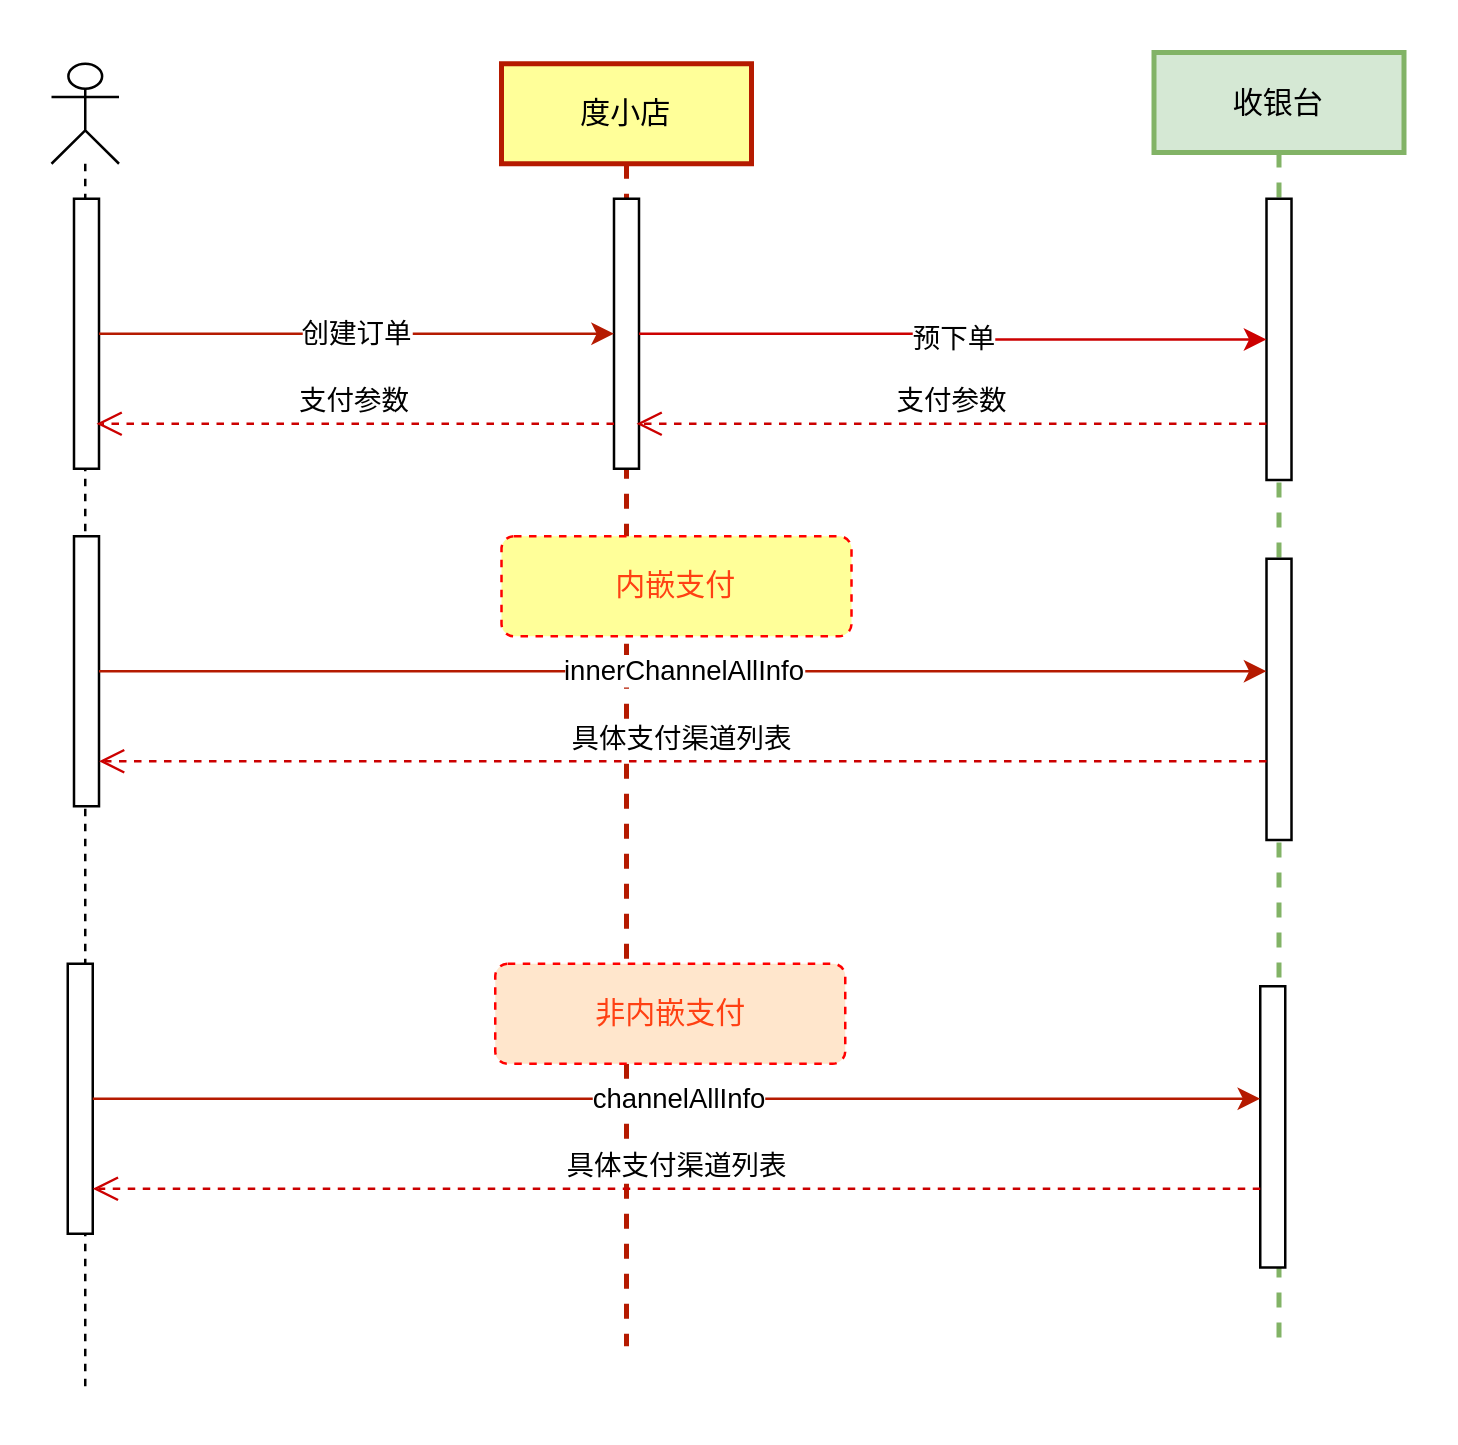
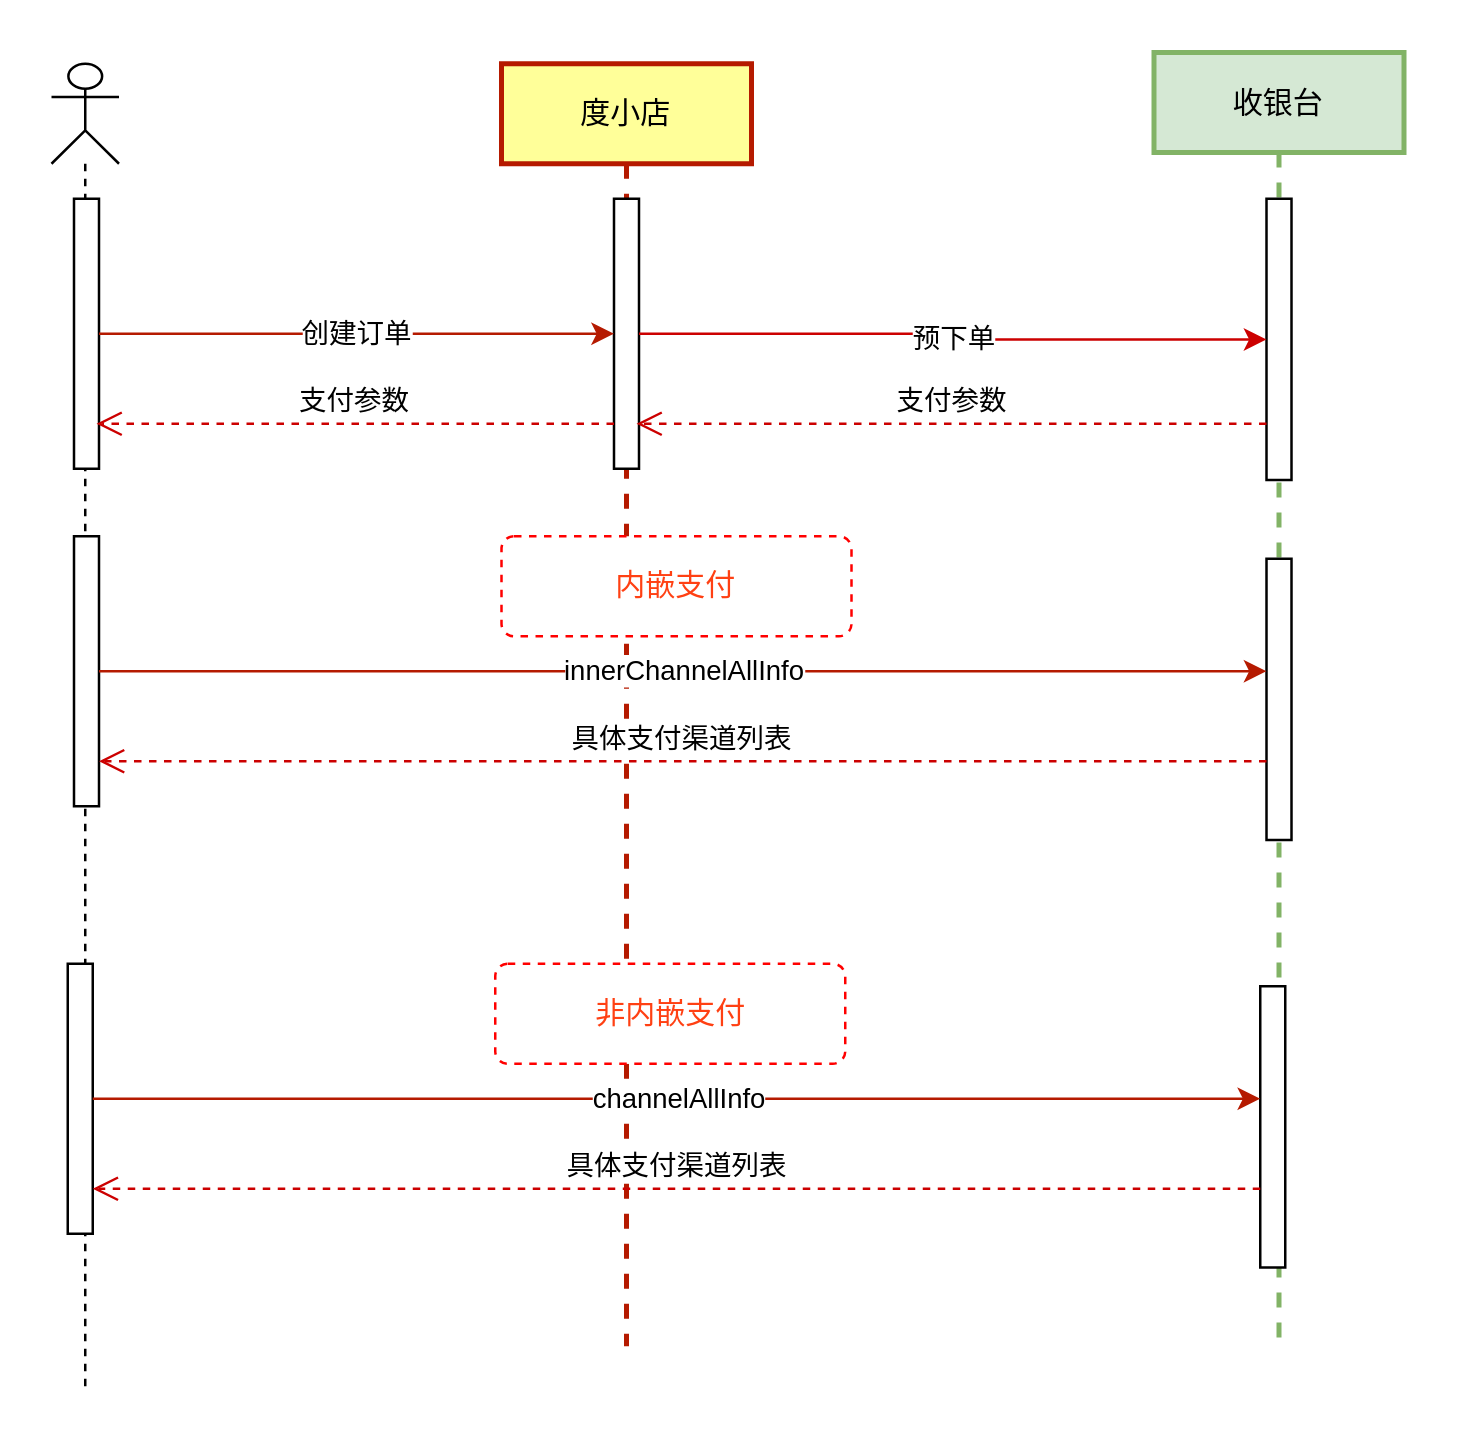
(676, 586) -> (676, 586)
(670, 1014) -> (670, 1014)
